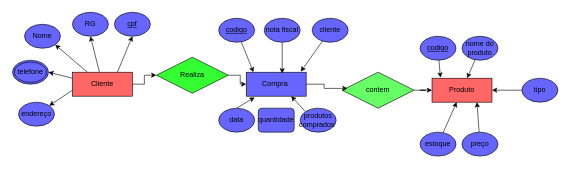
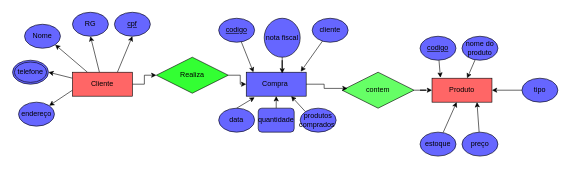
(282, 30) -> (282, 38)
none -> (276, 101)
